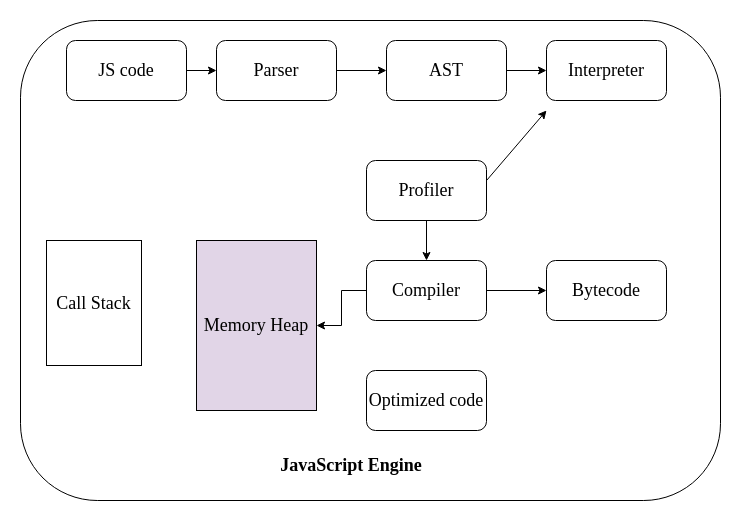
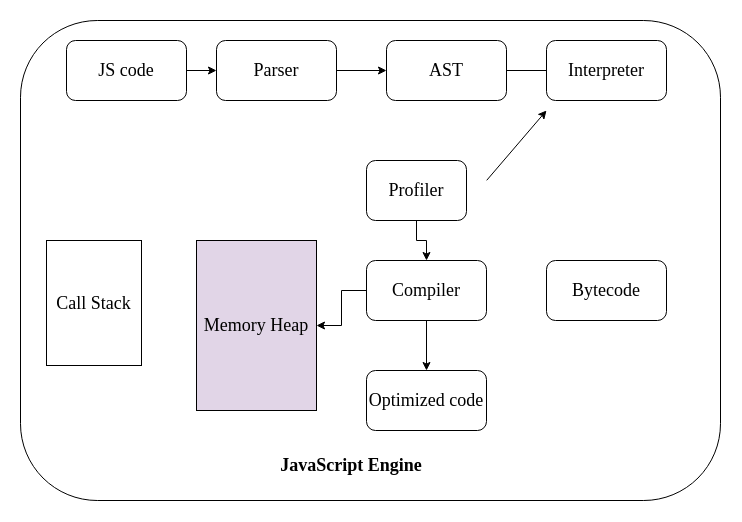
(538, 71) -> (541, 71)
(427, 191) -> (417, 191)
(513, 291) -> (427, 342)
